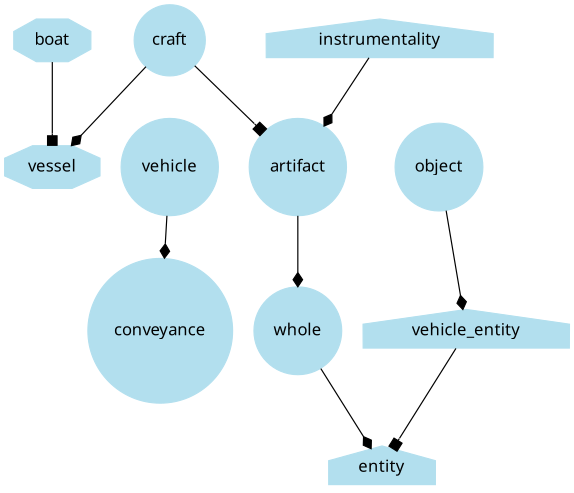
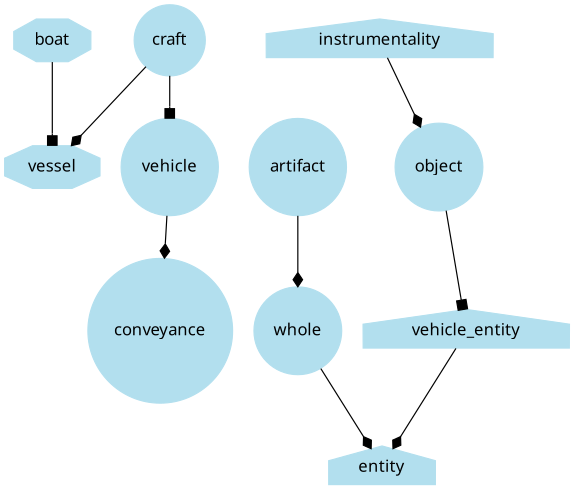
(351, 86) -> (401, 86)
(225, 95) -> (170, 91)
(454, 254) -> (454, 254)
(428, 393) -> (428, 393)
